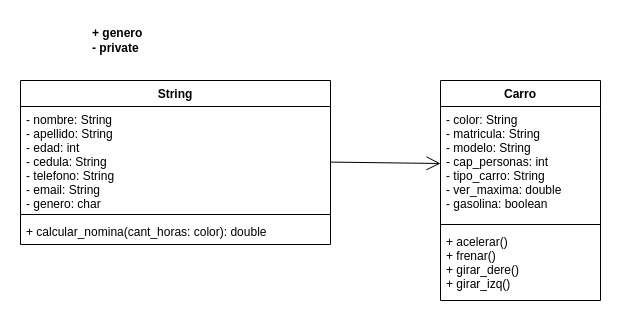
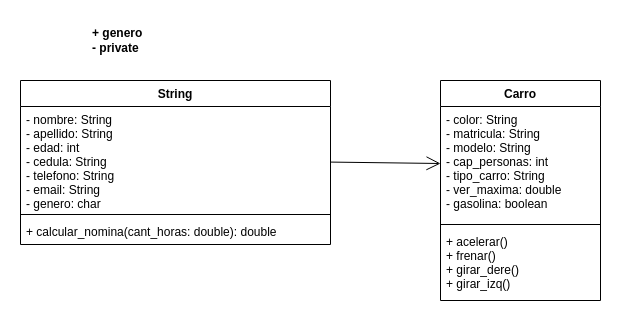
(158, 232) -> (162, 232)
